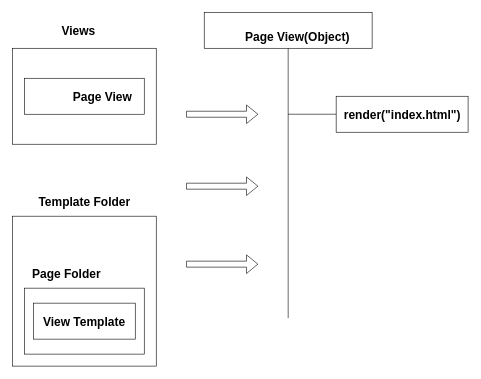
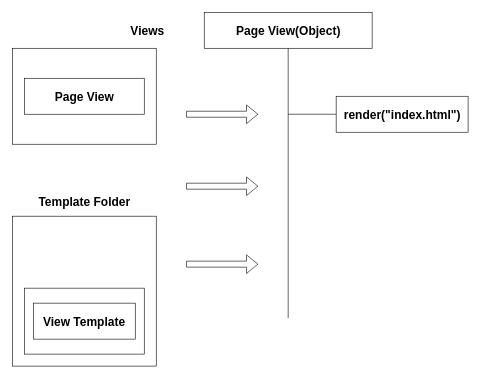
(78, 30) -> (147, 30)
(297, 36) -> (288, 30)
(102, 96) -> (84, 96)
(66, 273) -> none
